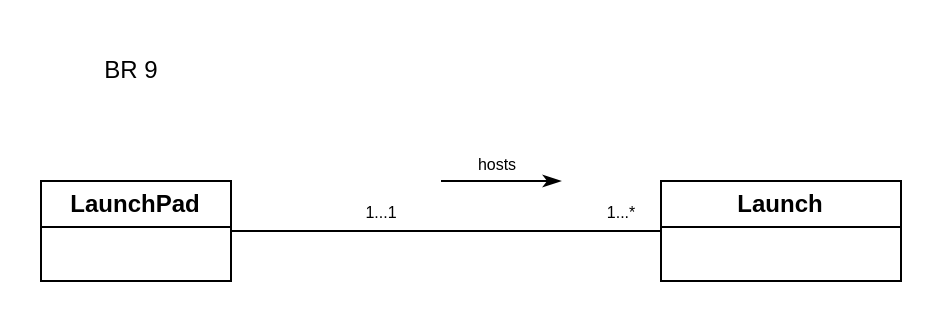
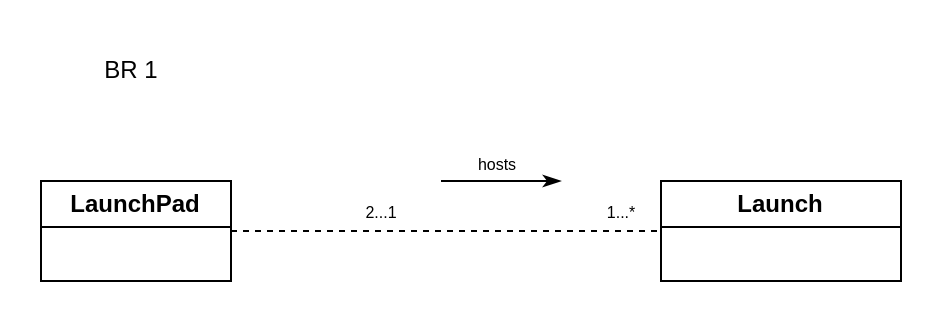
(132, 71) -> (132, 71)
(382, 211) -> (382, 211)
(446, 231) -> (446, 231)
